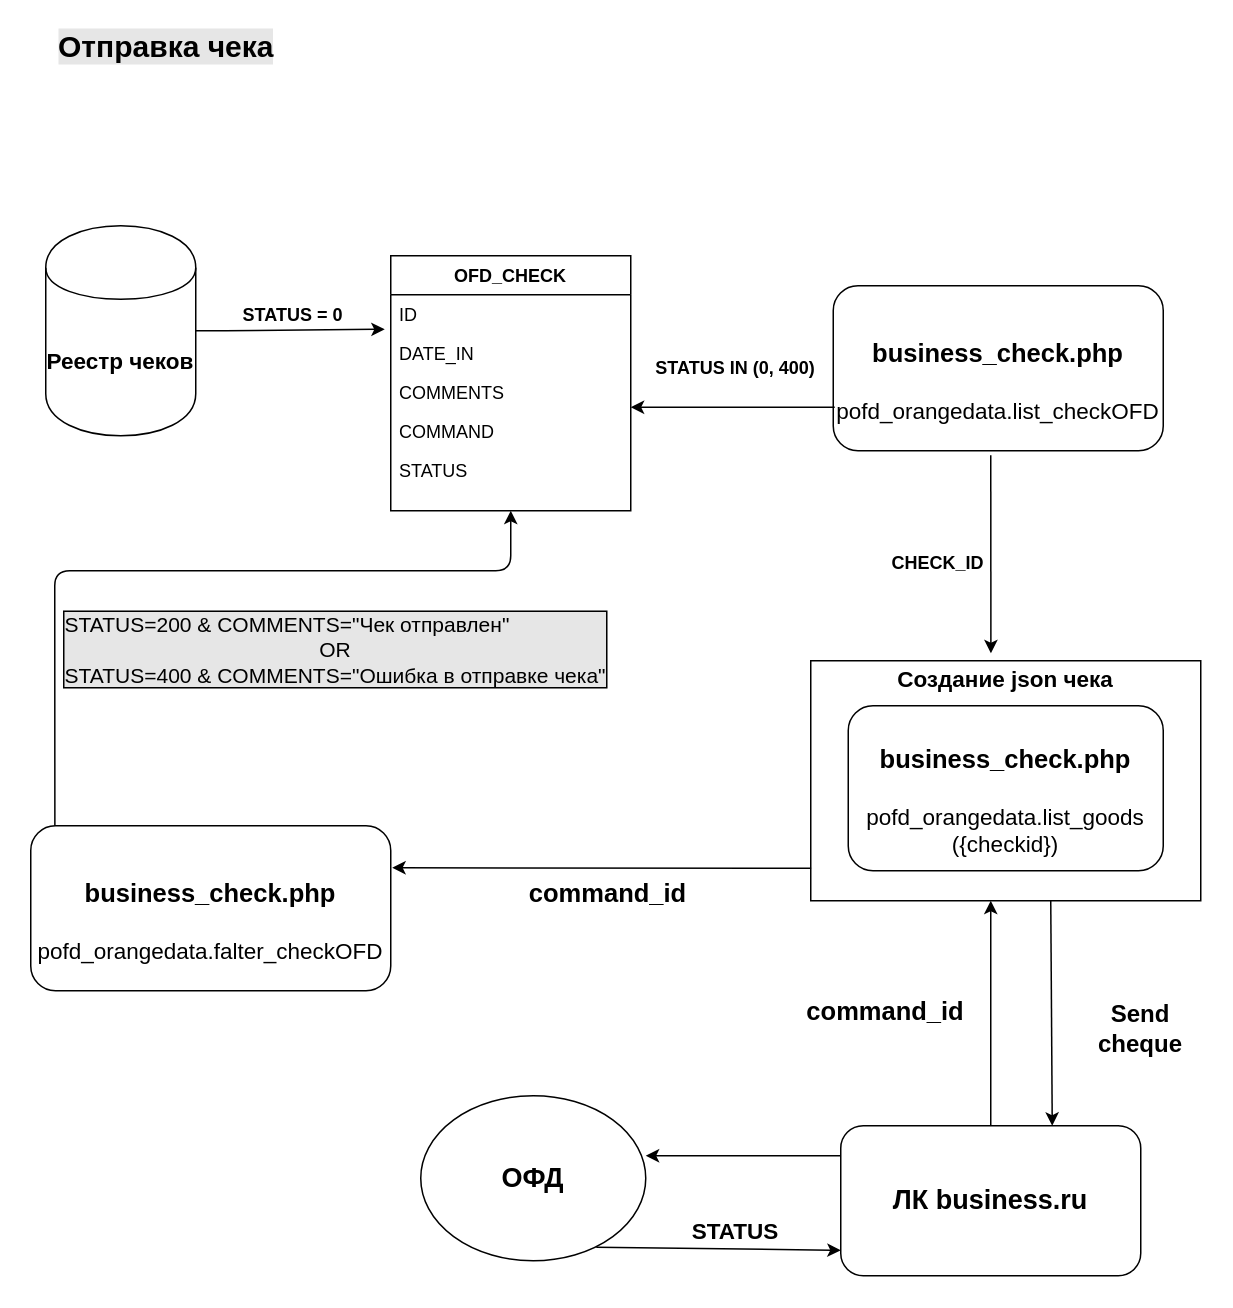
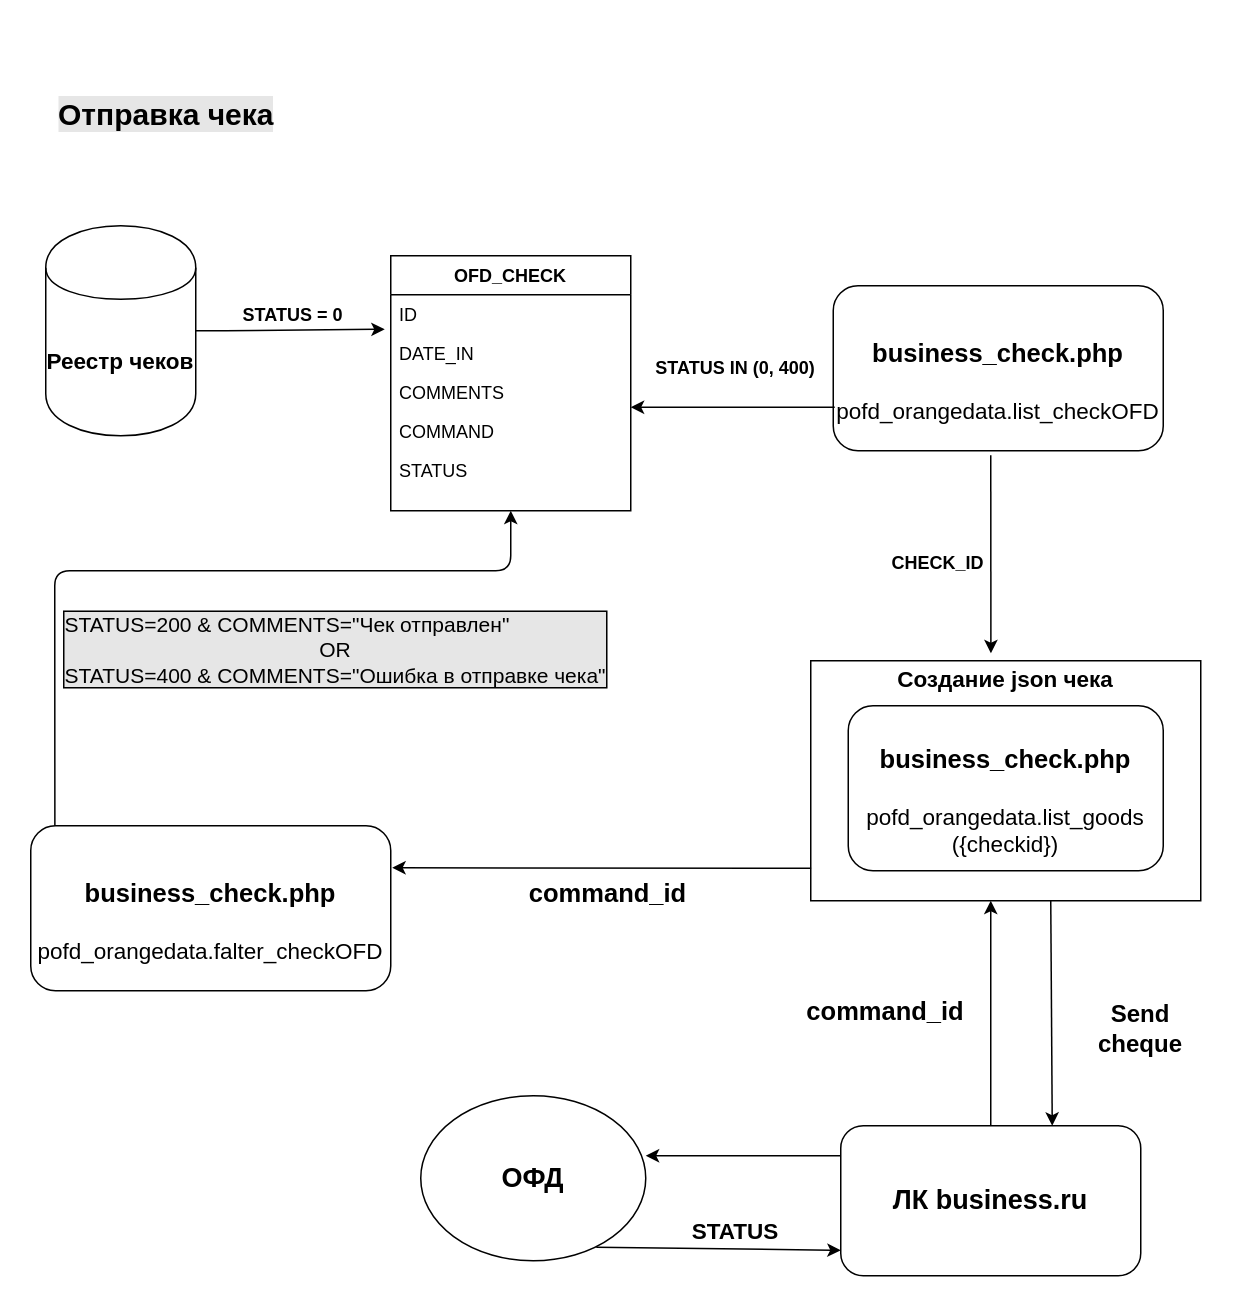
(167, 46) -> (167, 113)
